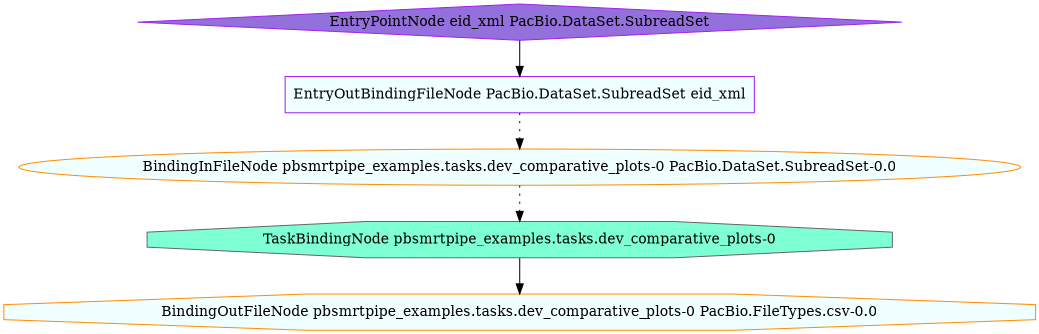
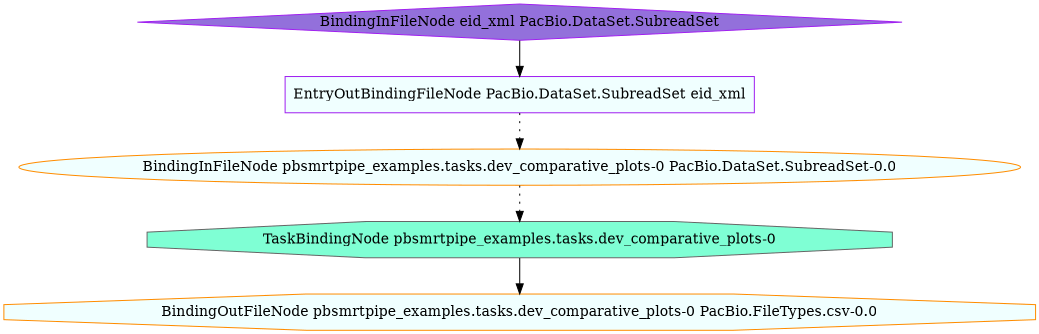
(520, 22) -> (520, 22)
